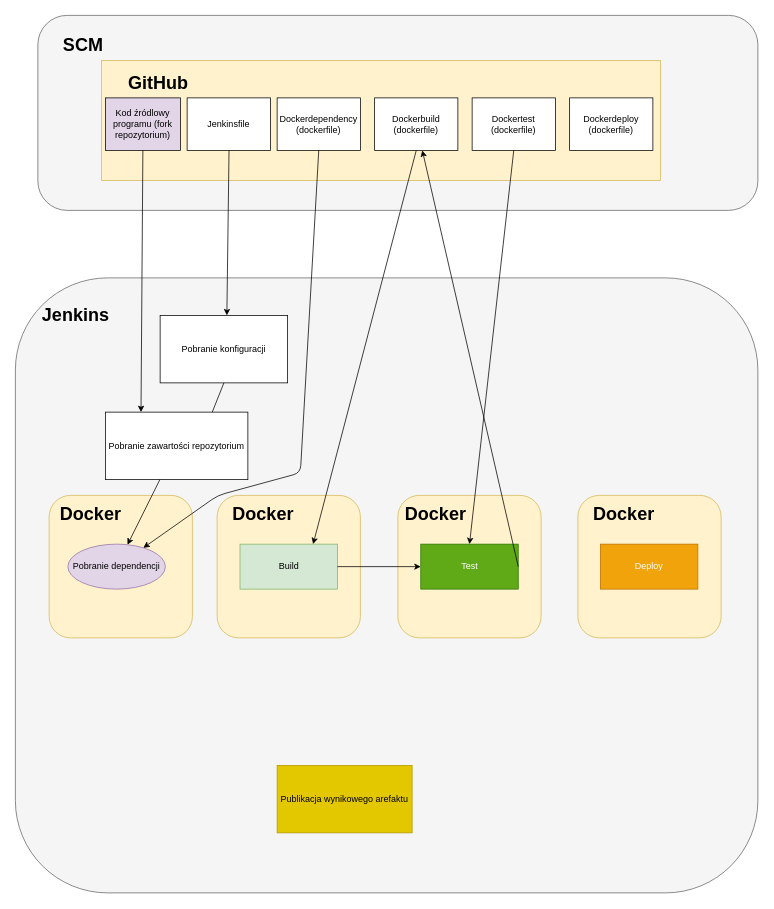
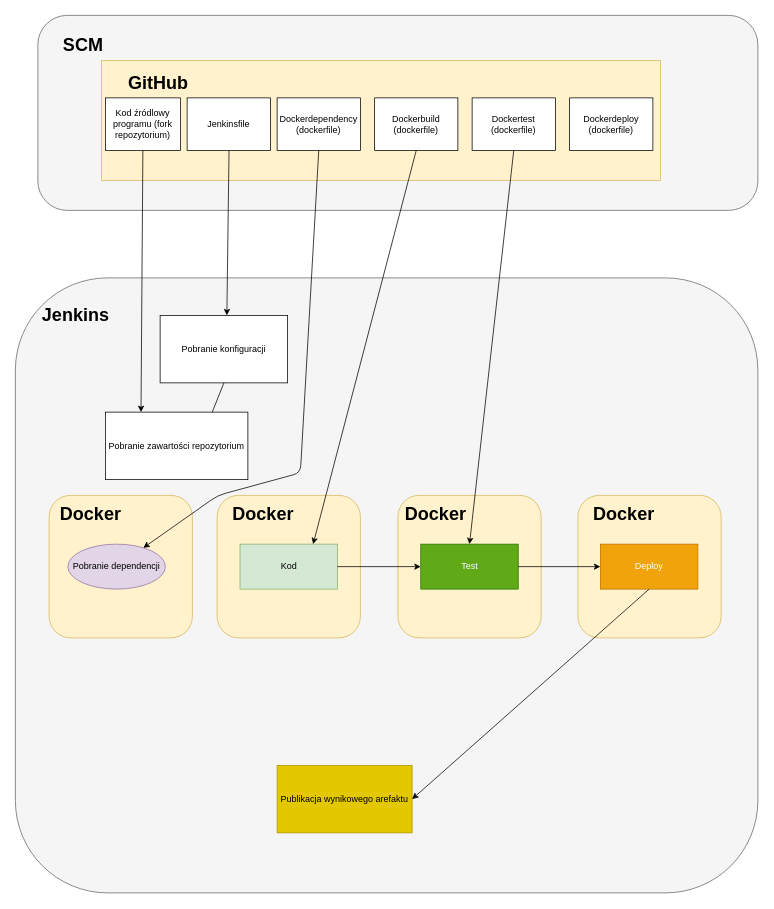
(143, 124) -> (143, 124)
(453, 283) -> (556, 567)
(145, 510) -> none
(289, 567) -> (289, 567)
none -> (533, 692)
